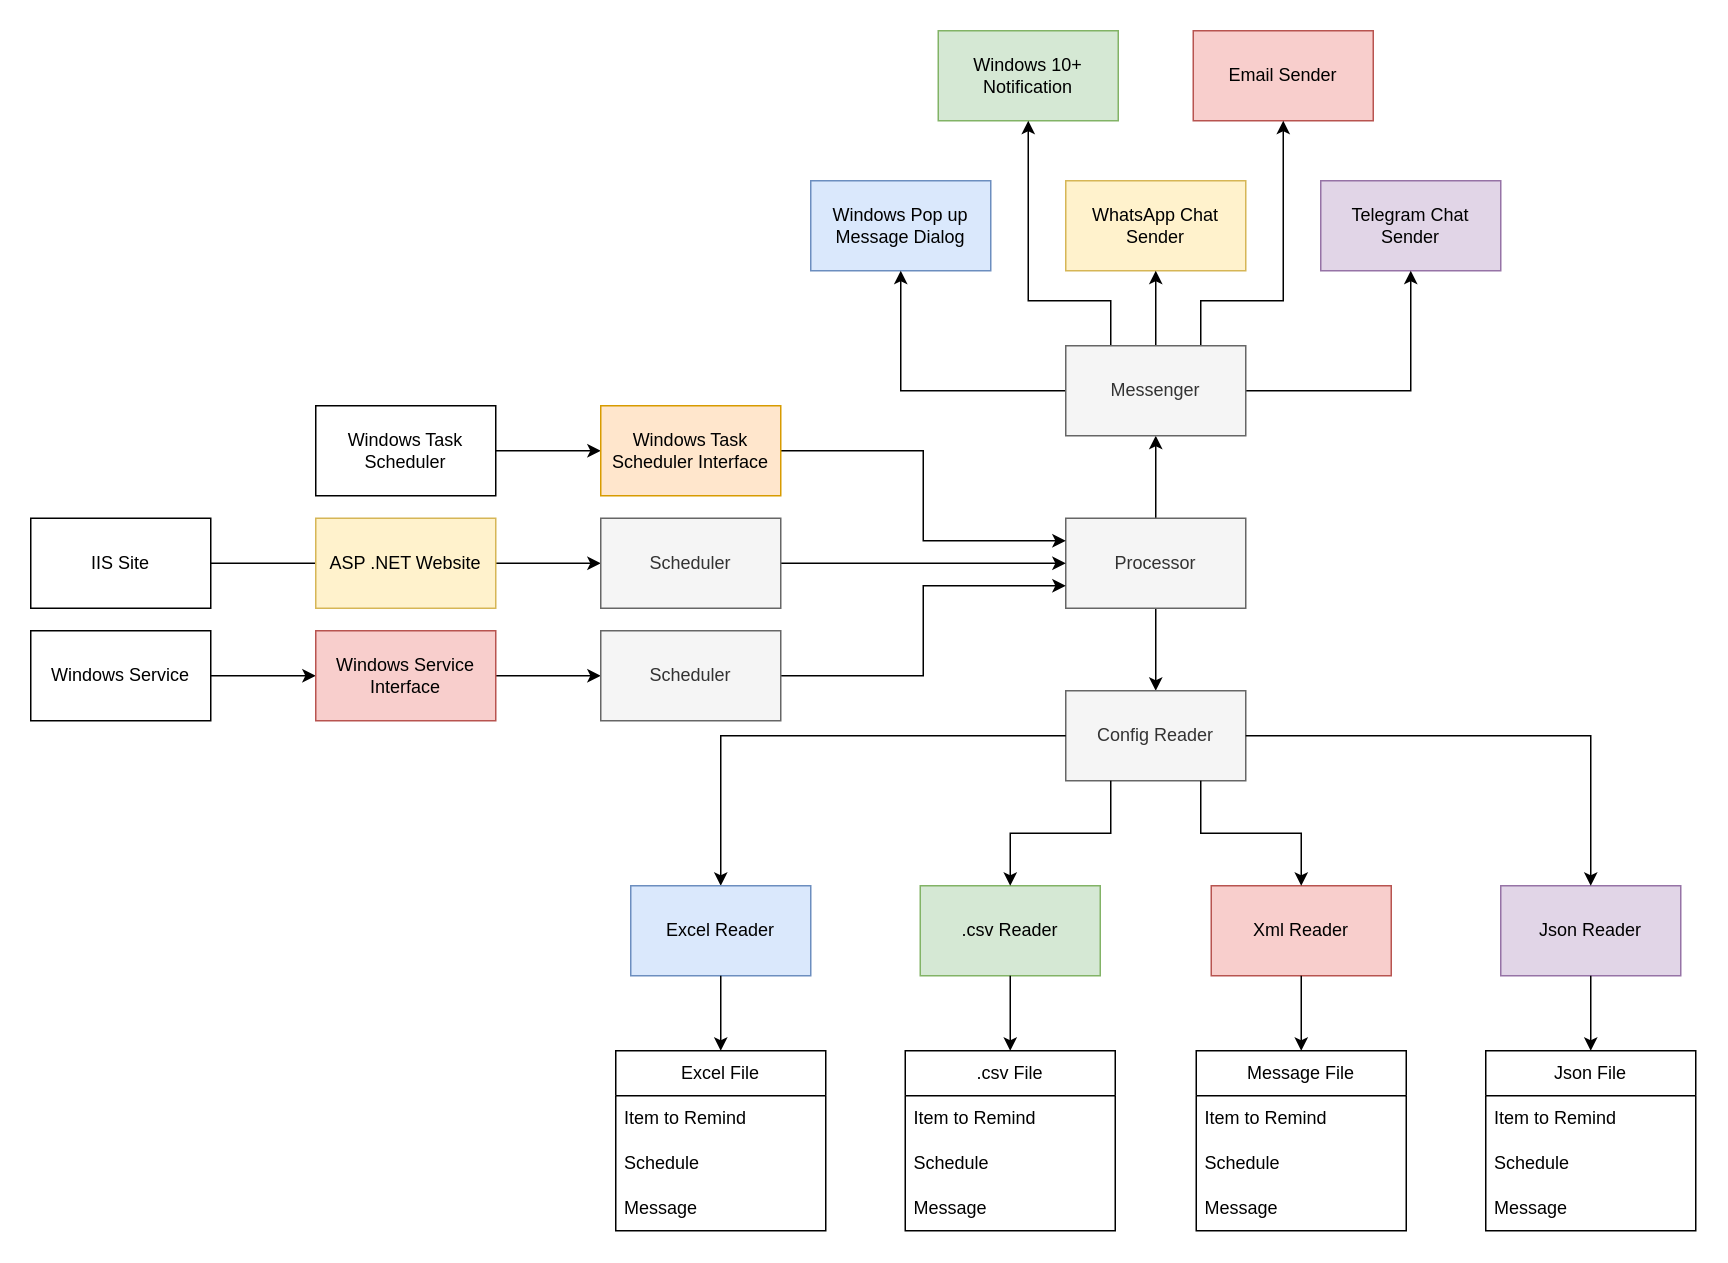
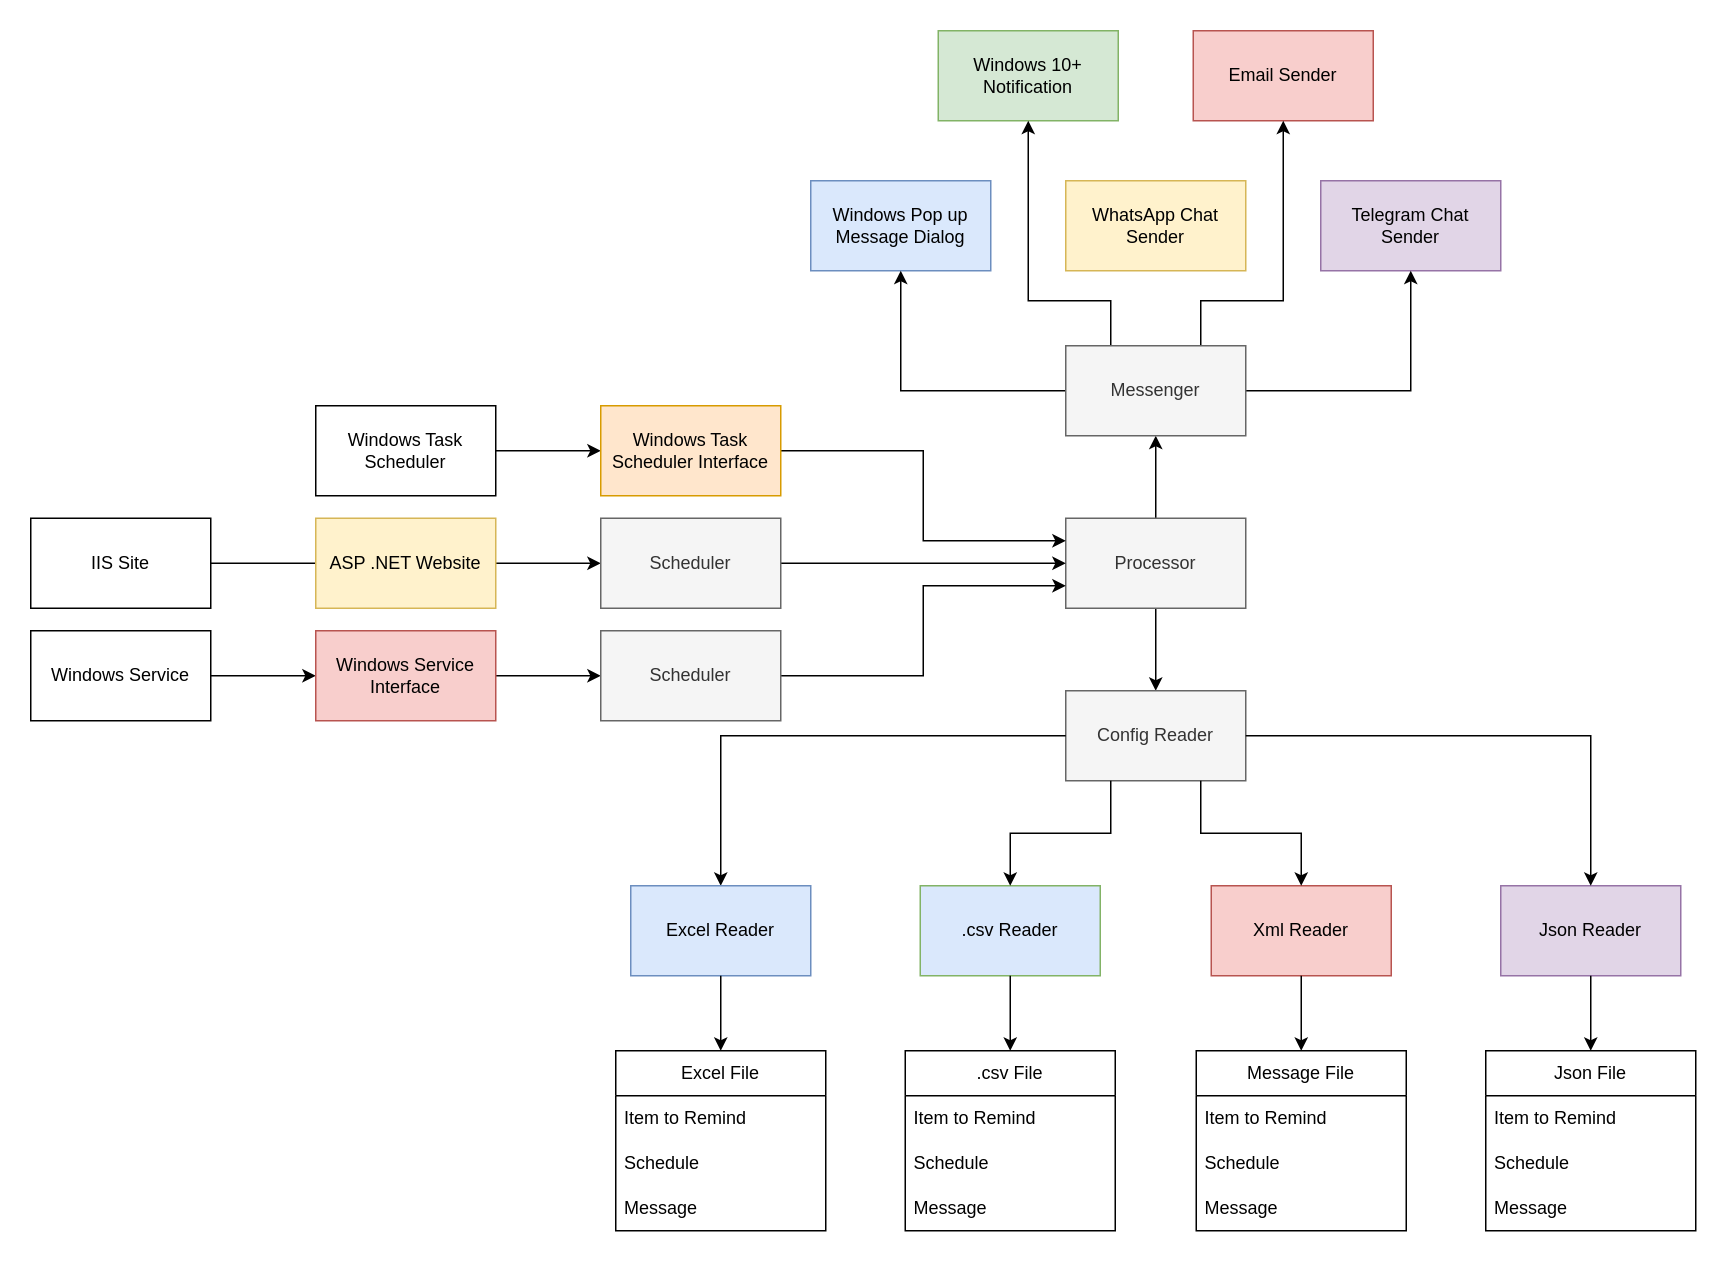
(1156, 314) -> none
(1010, 931) -> (1010, 931)
